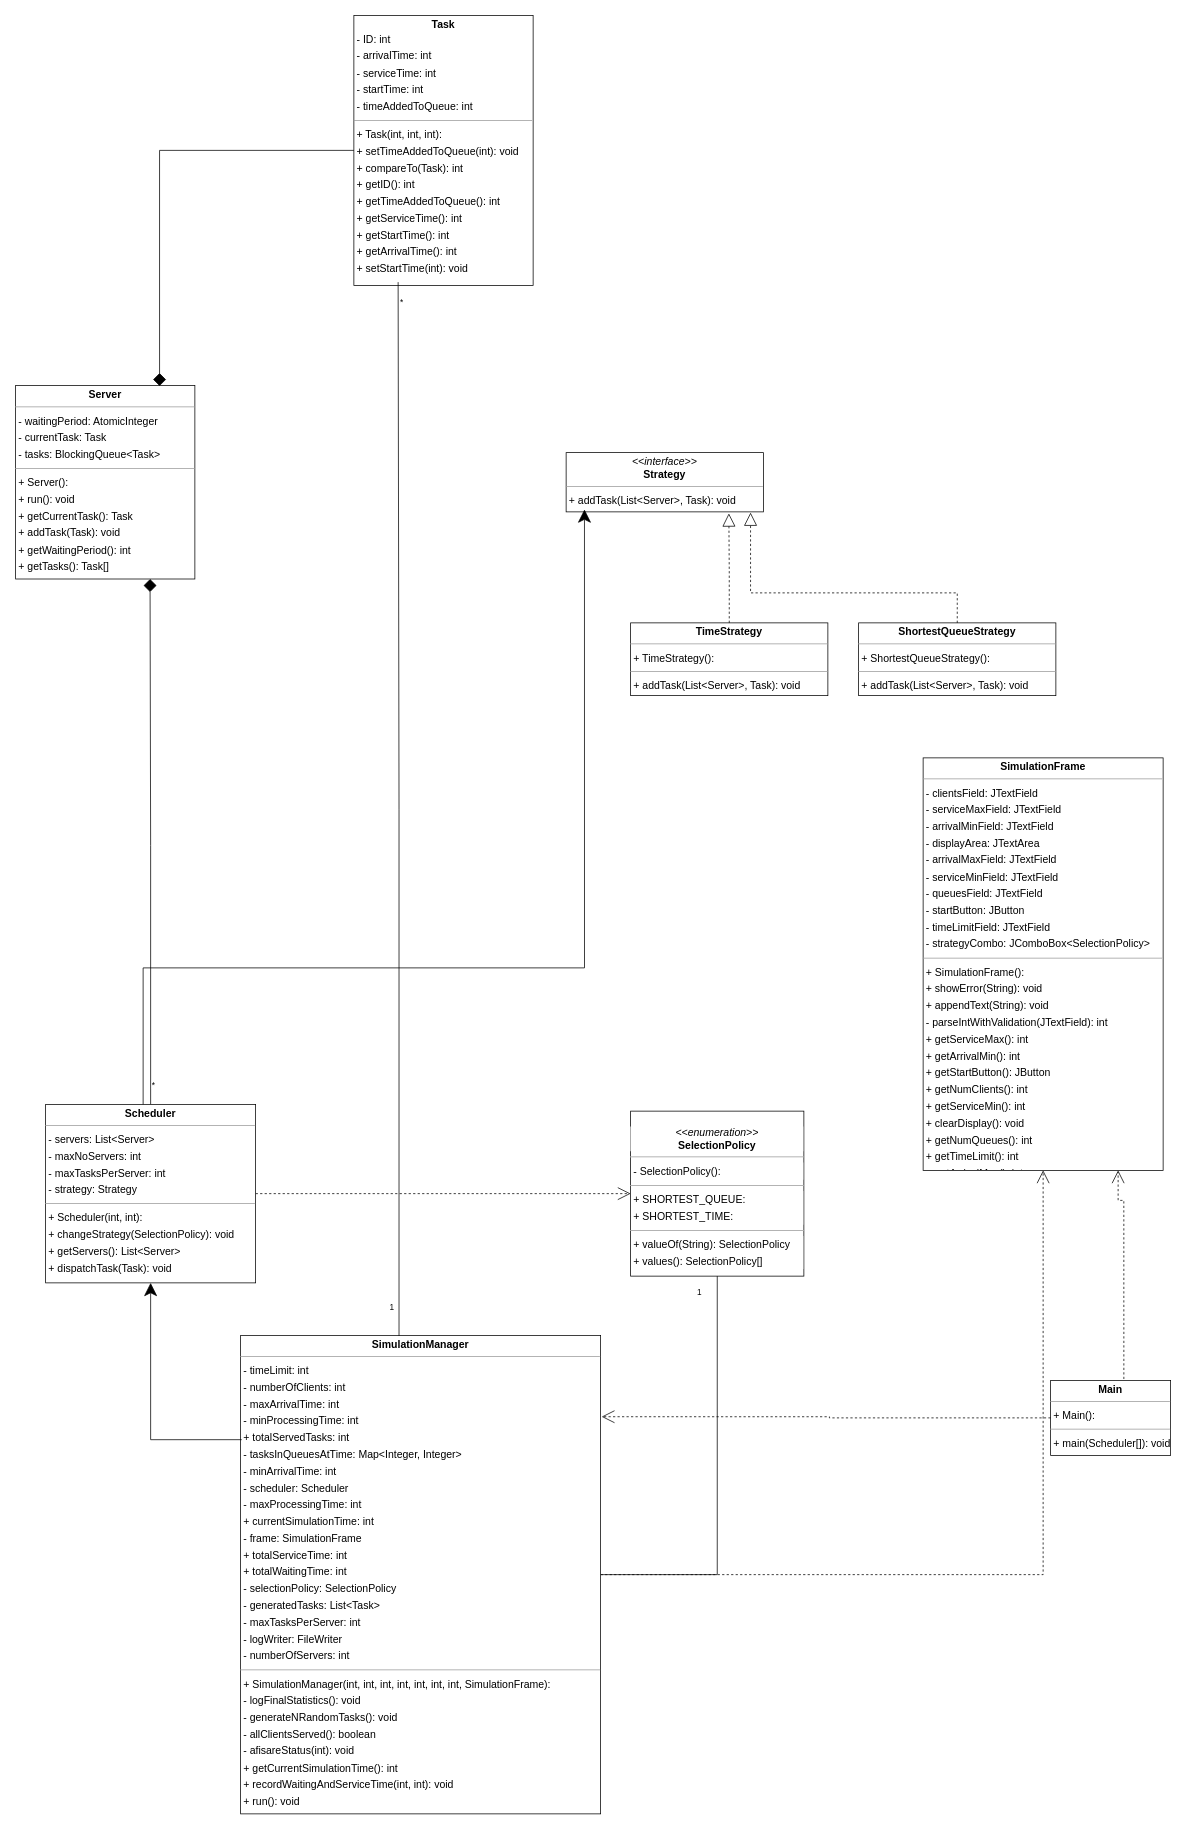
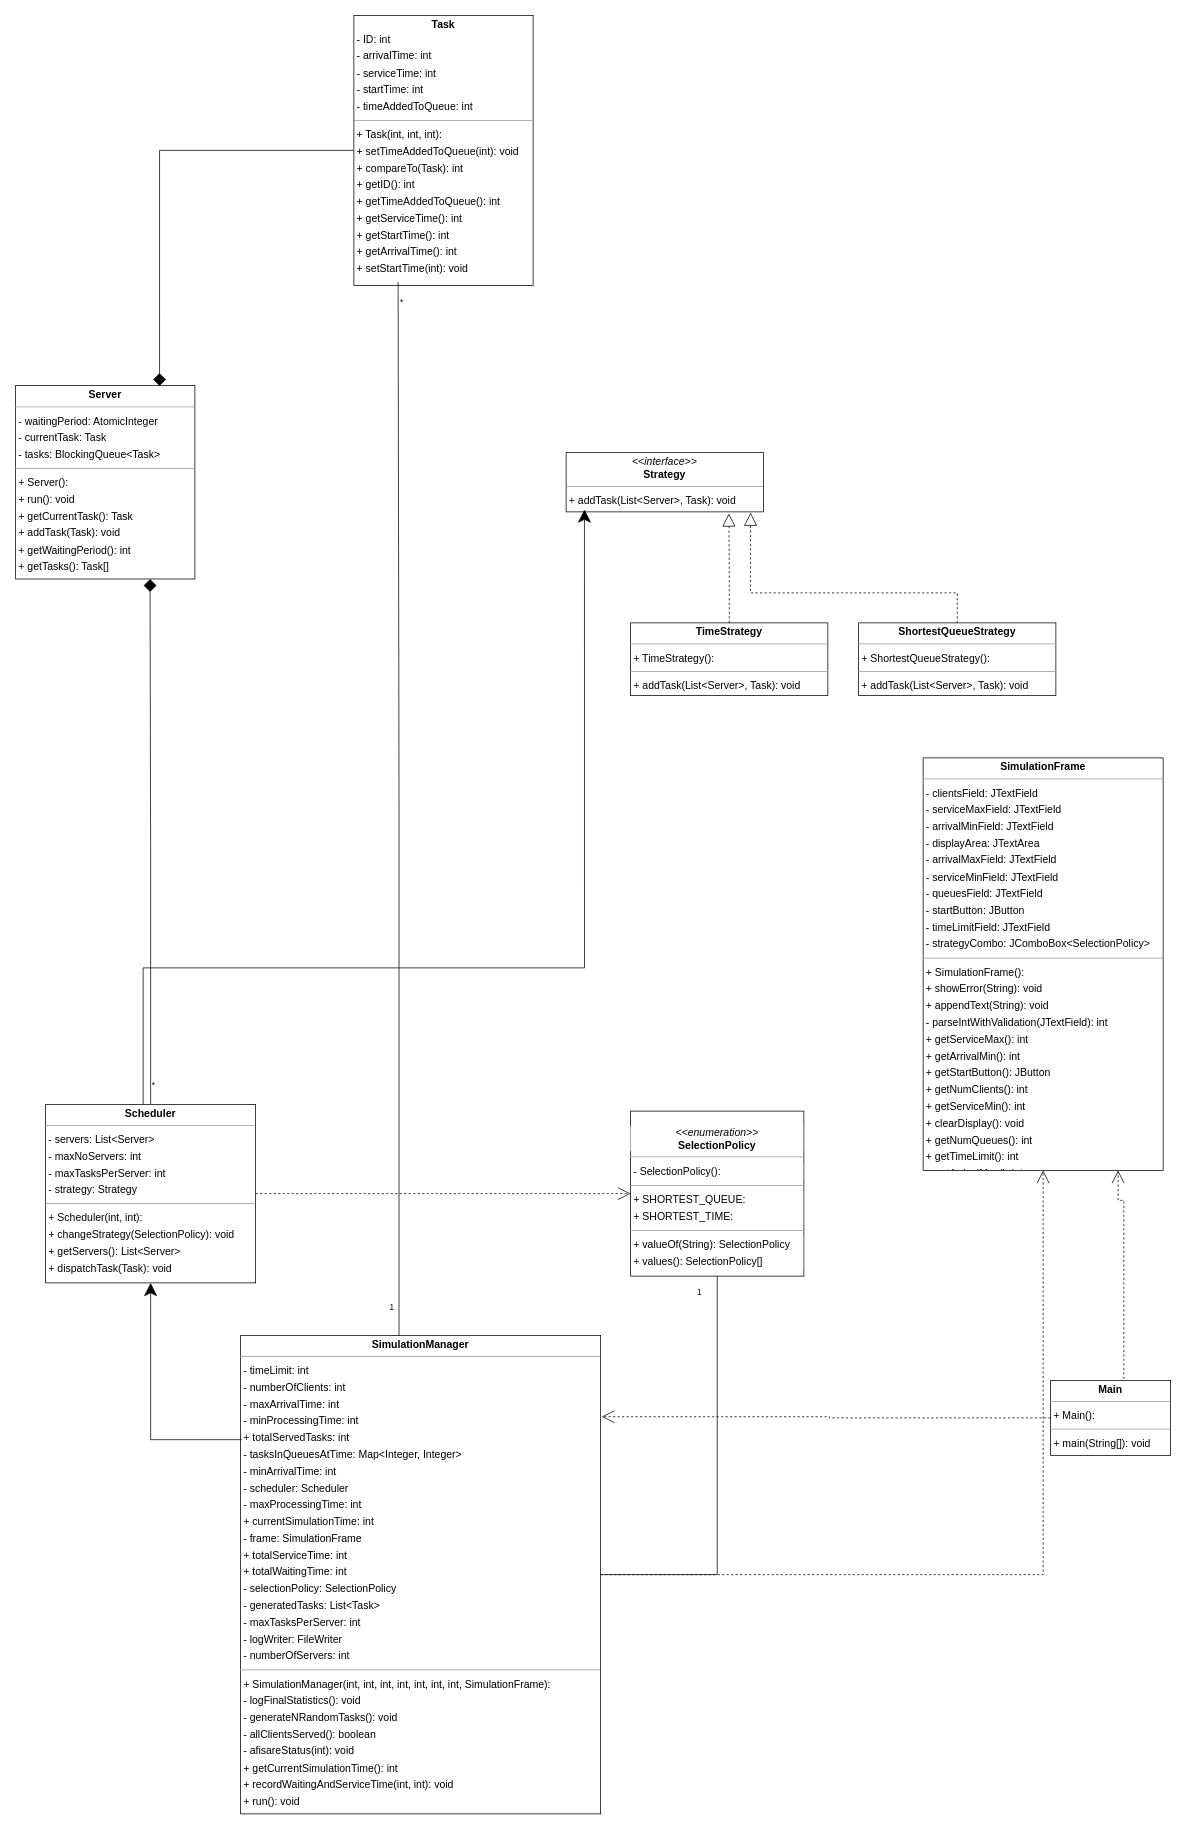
(1116, 1399) -> (1107, 1399)
